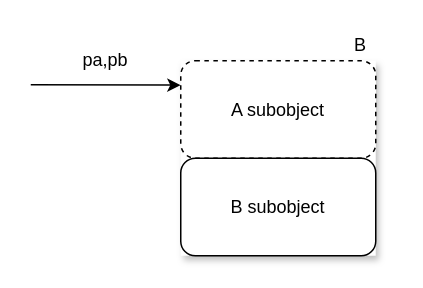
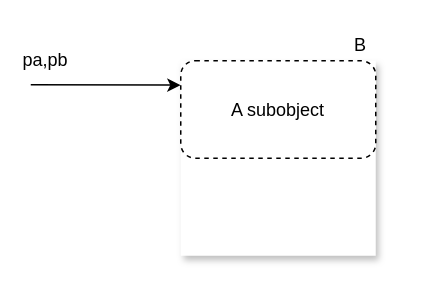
(106, 61) -> (46, 61)
(278, 207) -> none
